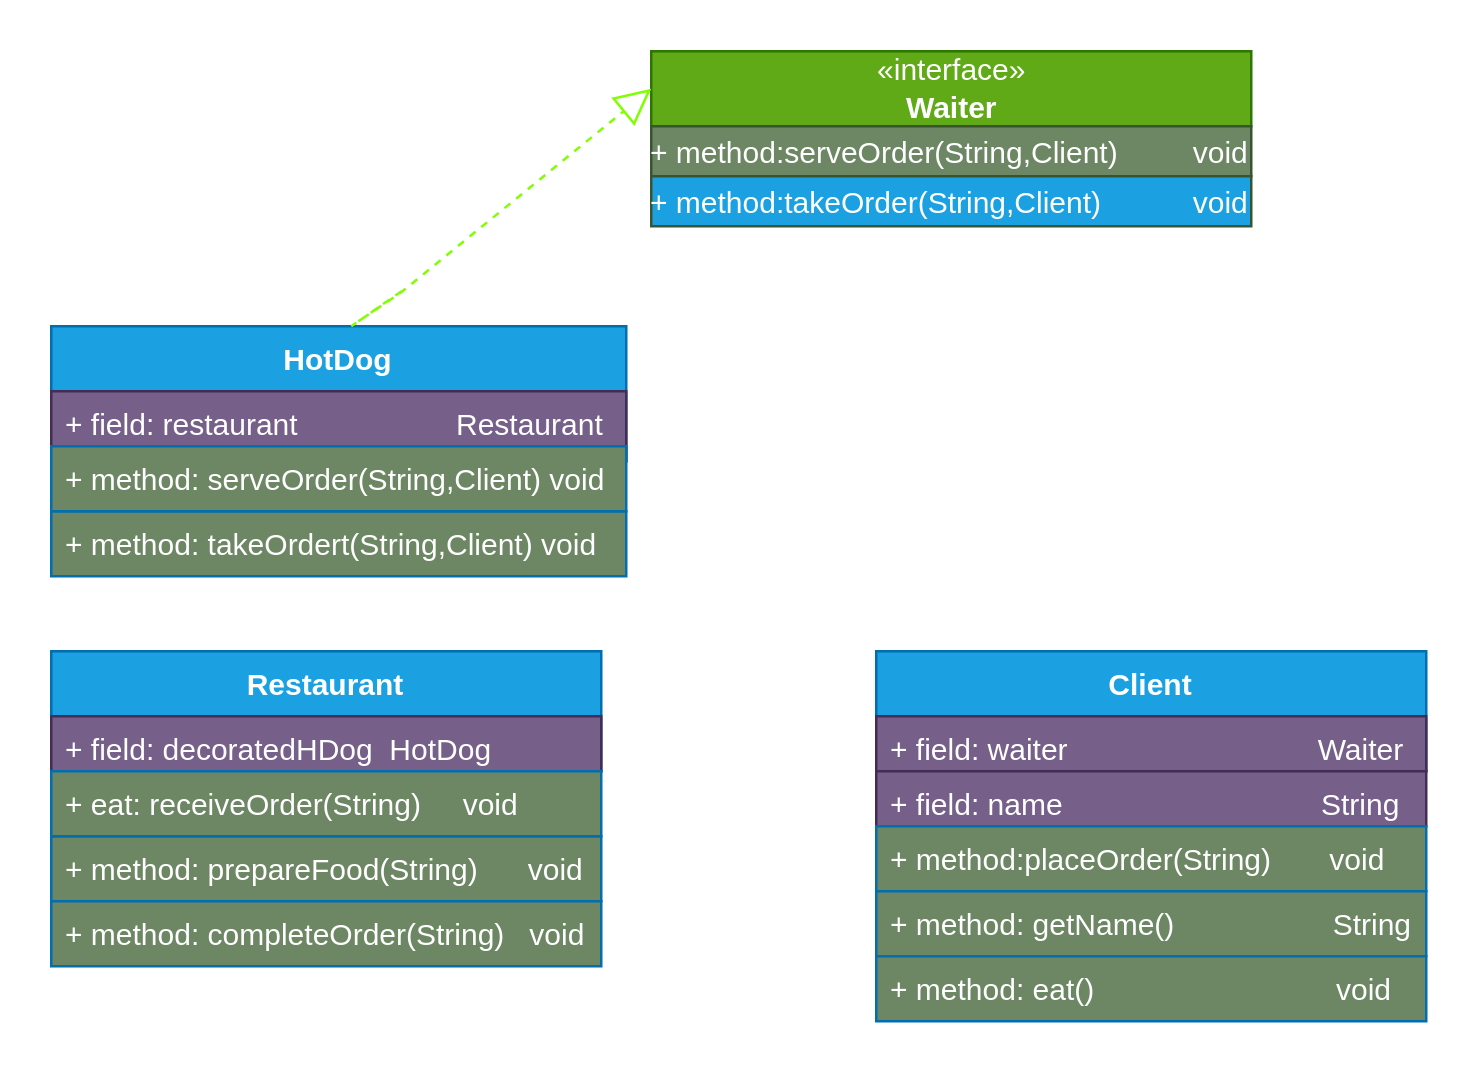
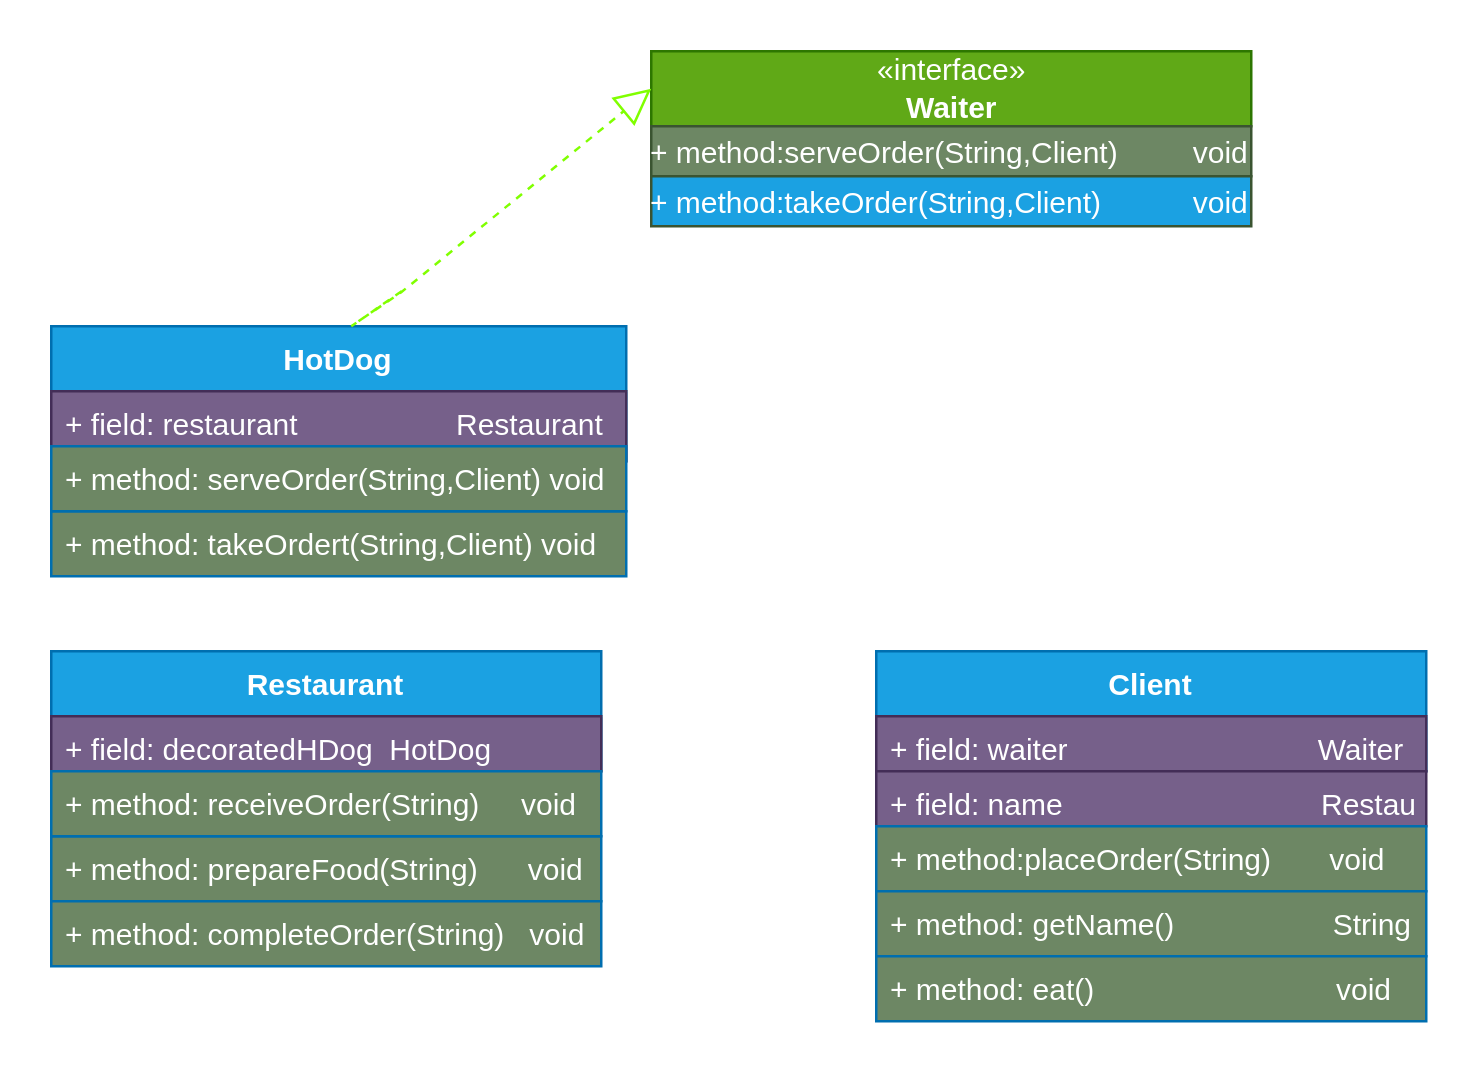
(336, 805) -> (361, 805)
(1228, 805) -> (1266, 805)
